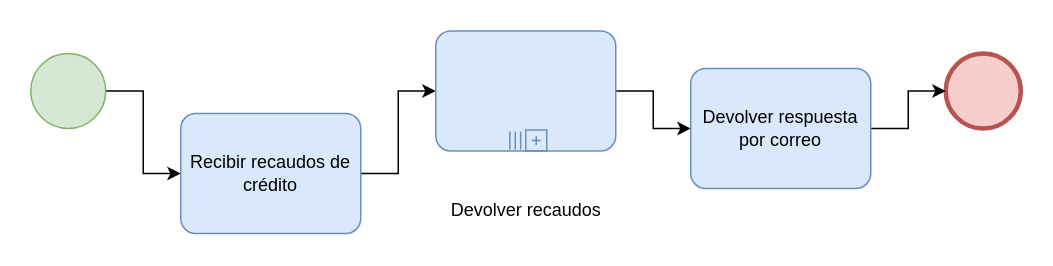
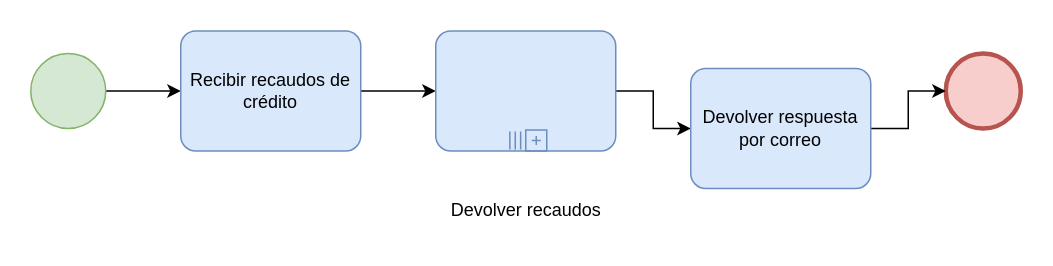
(271, 173) -> (271, 91)
